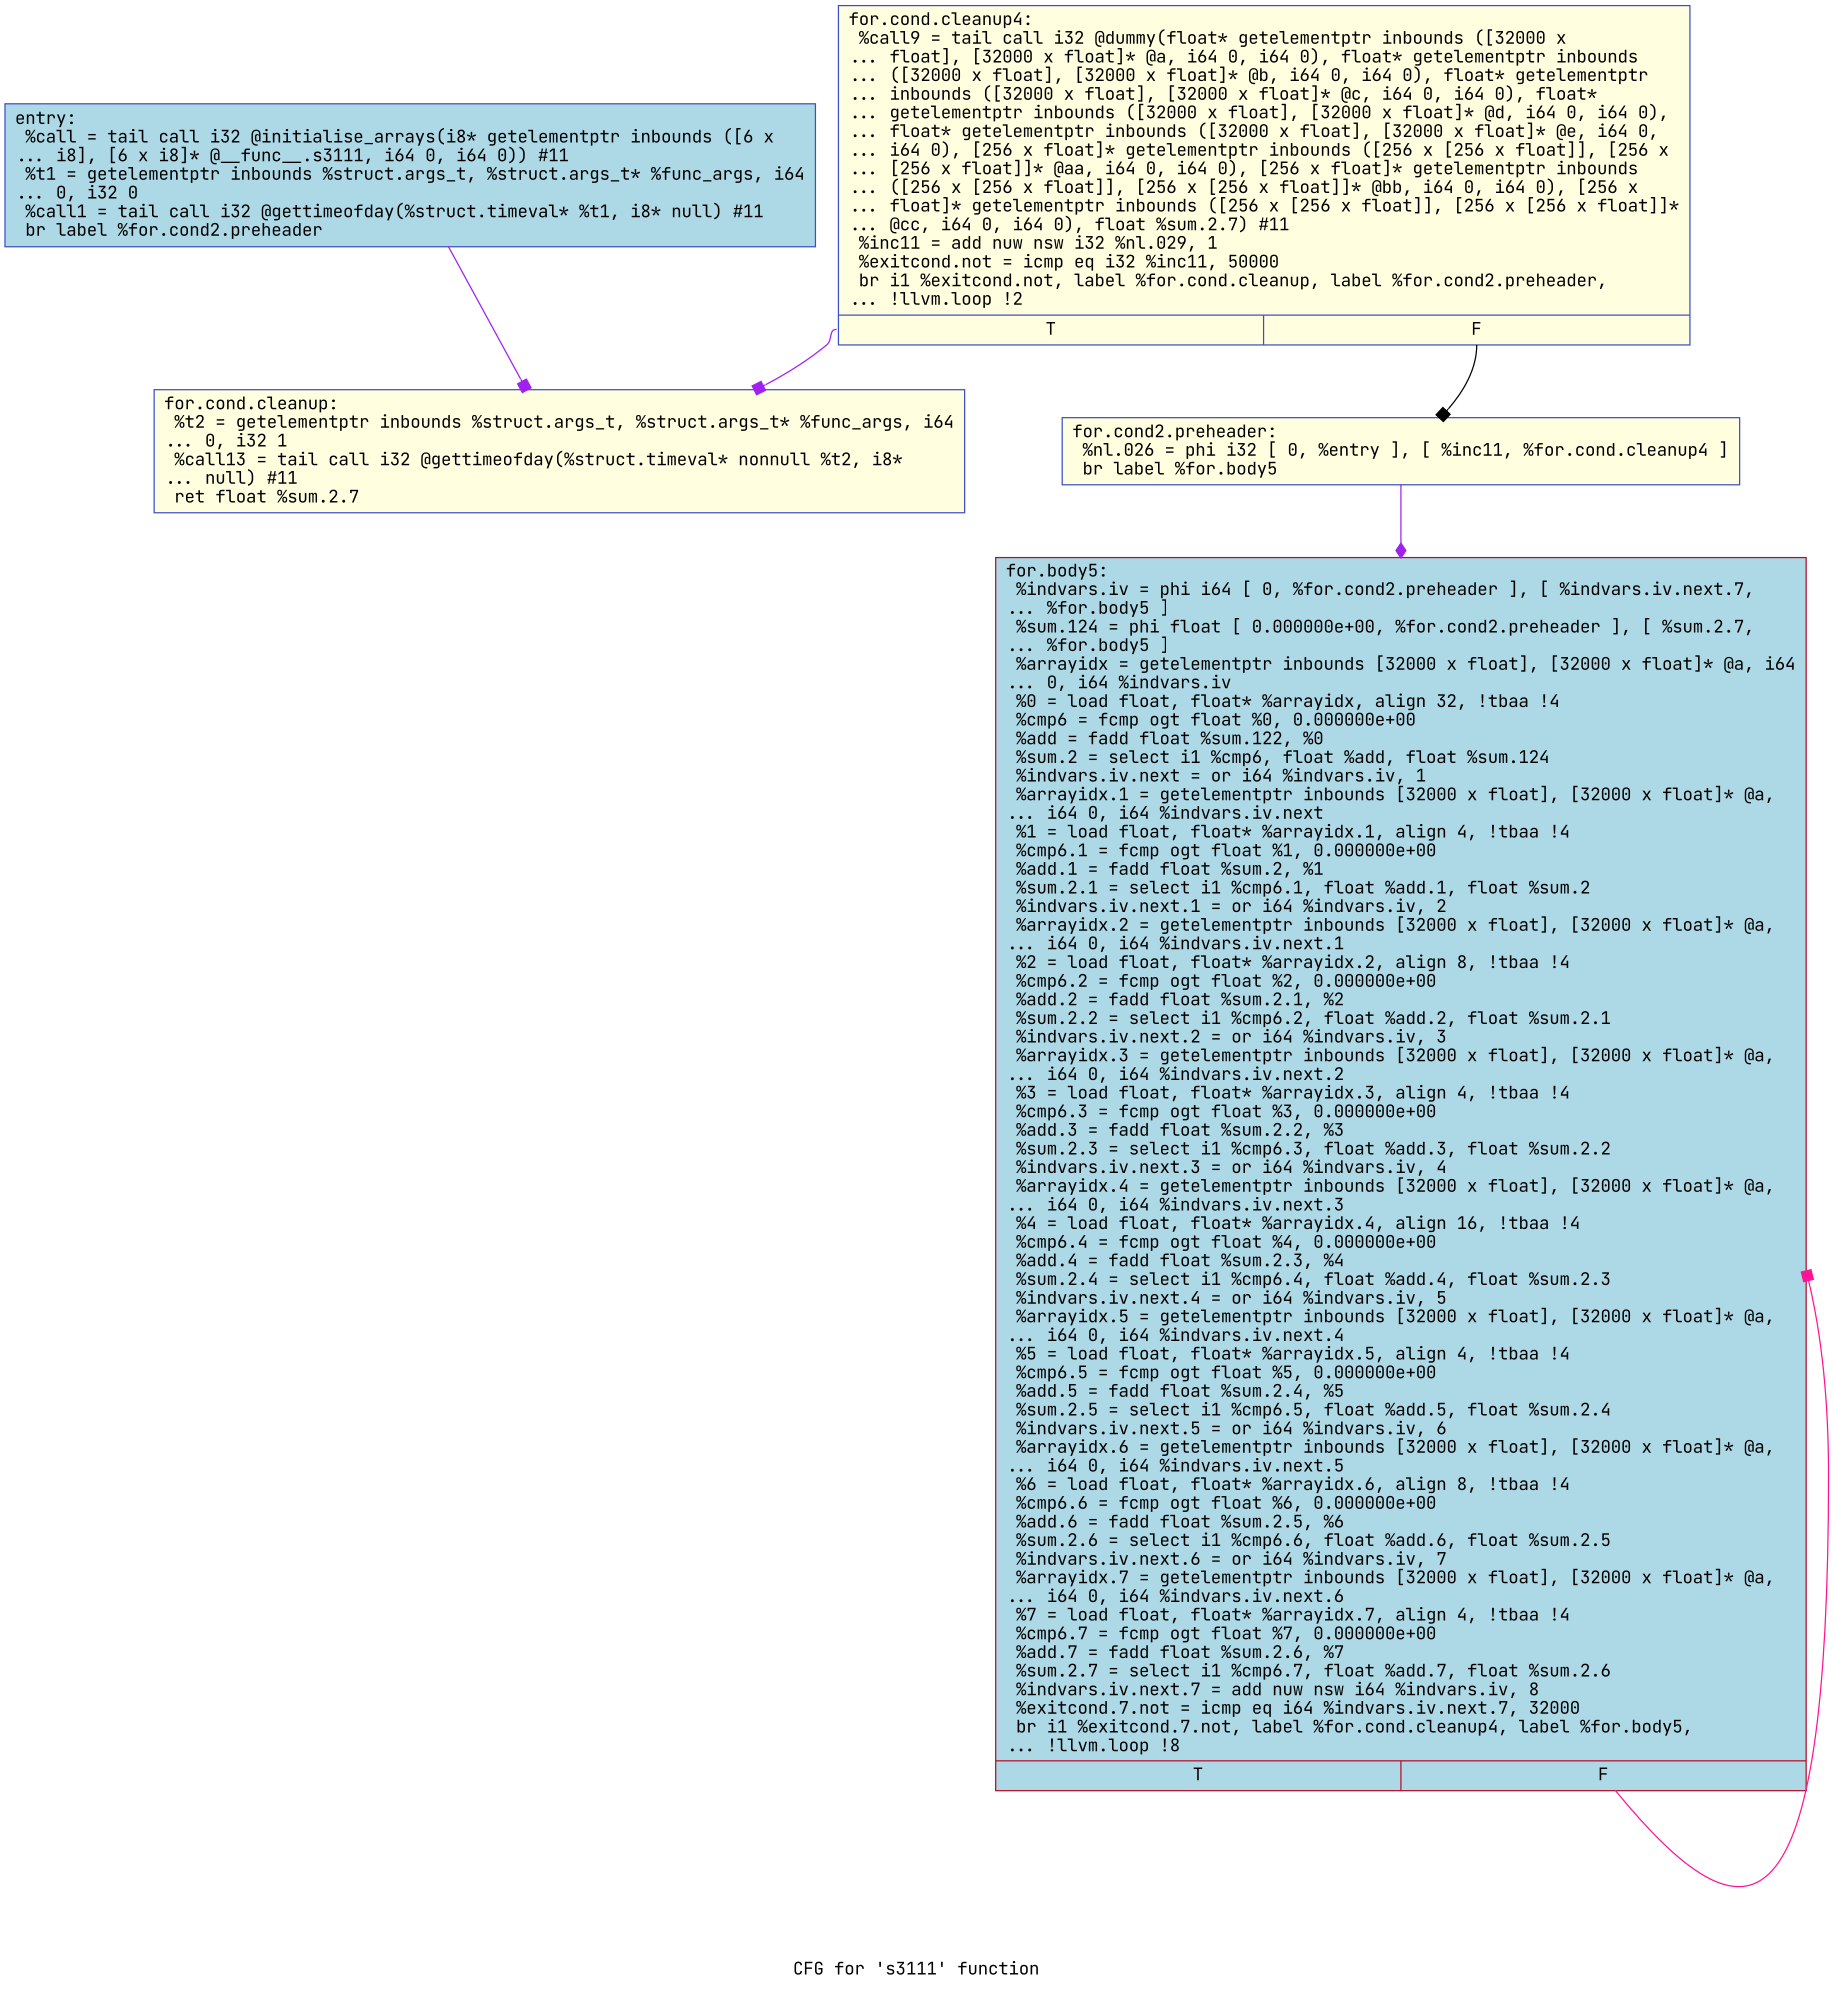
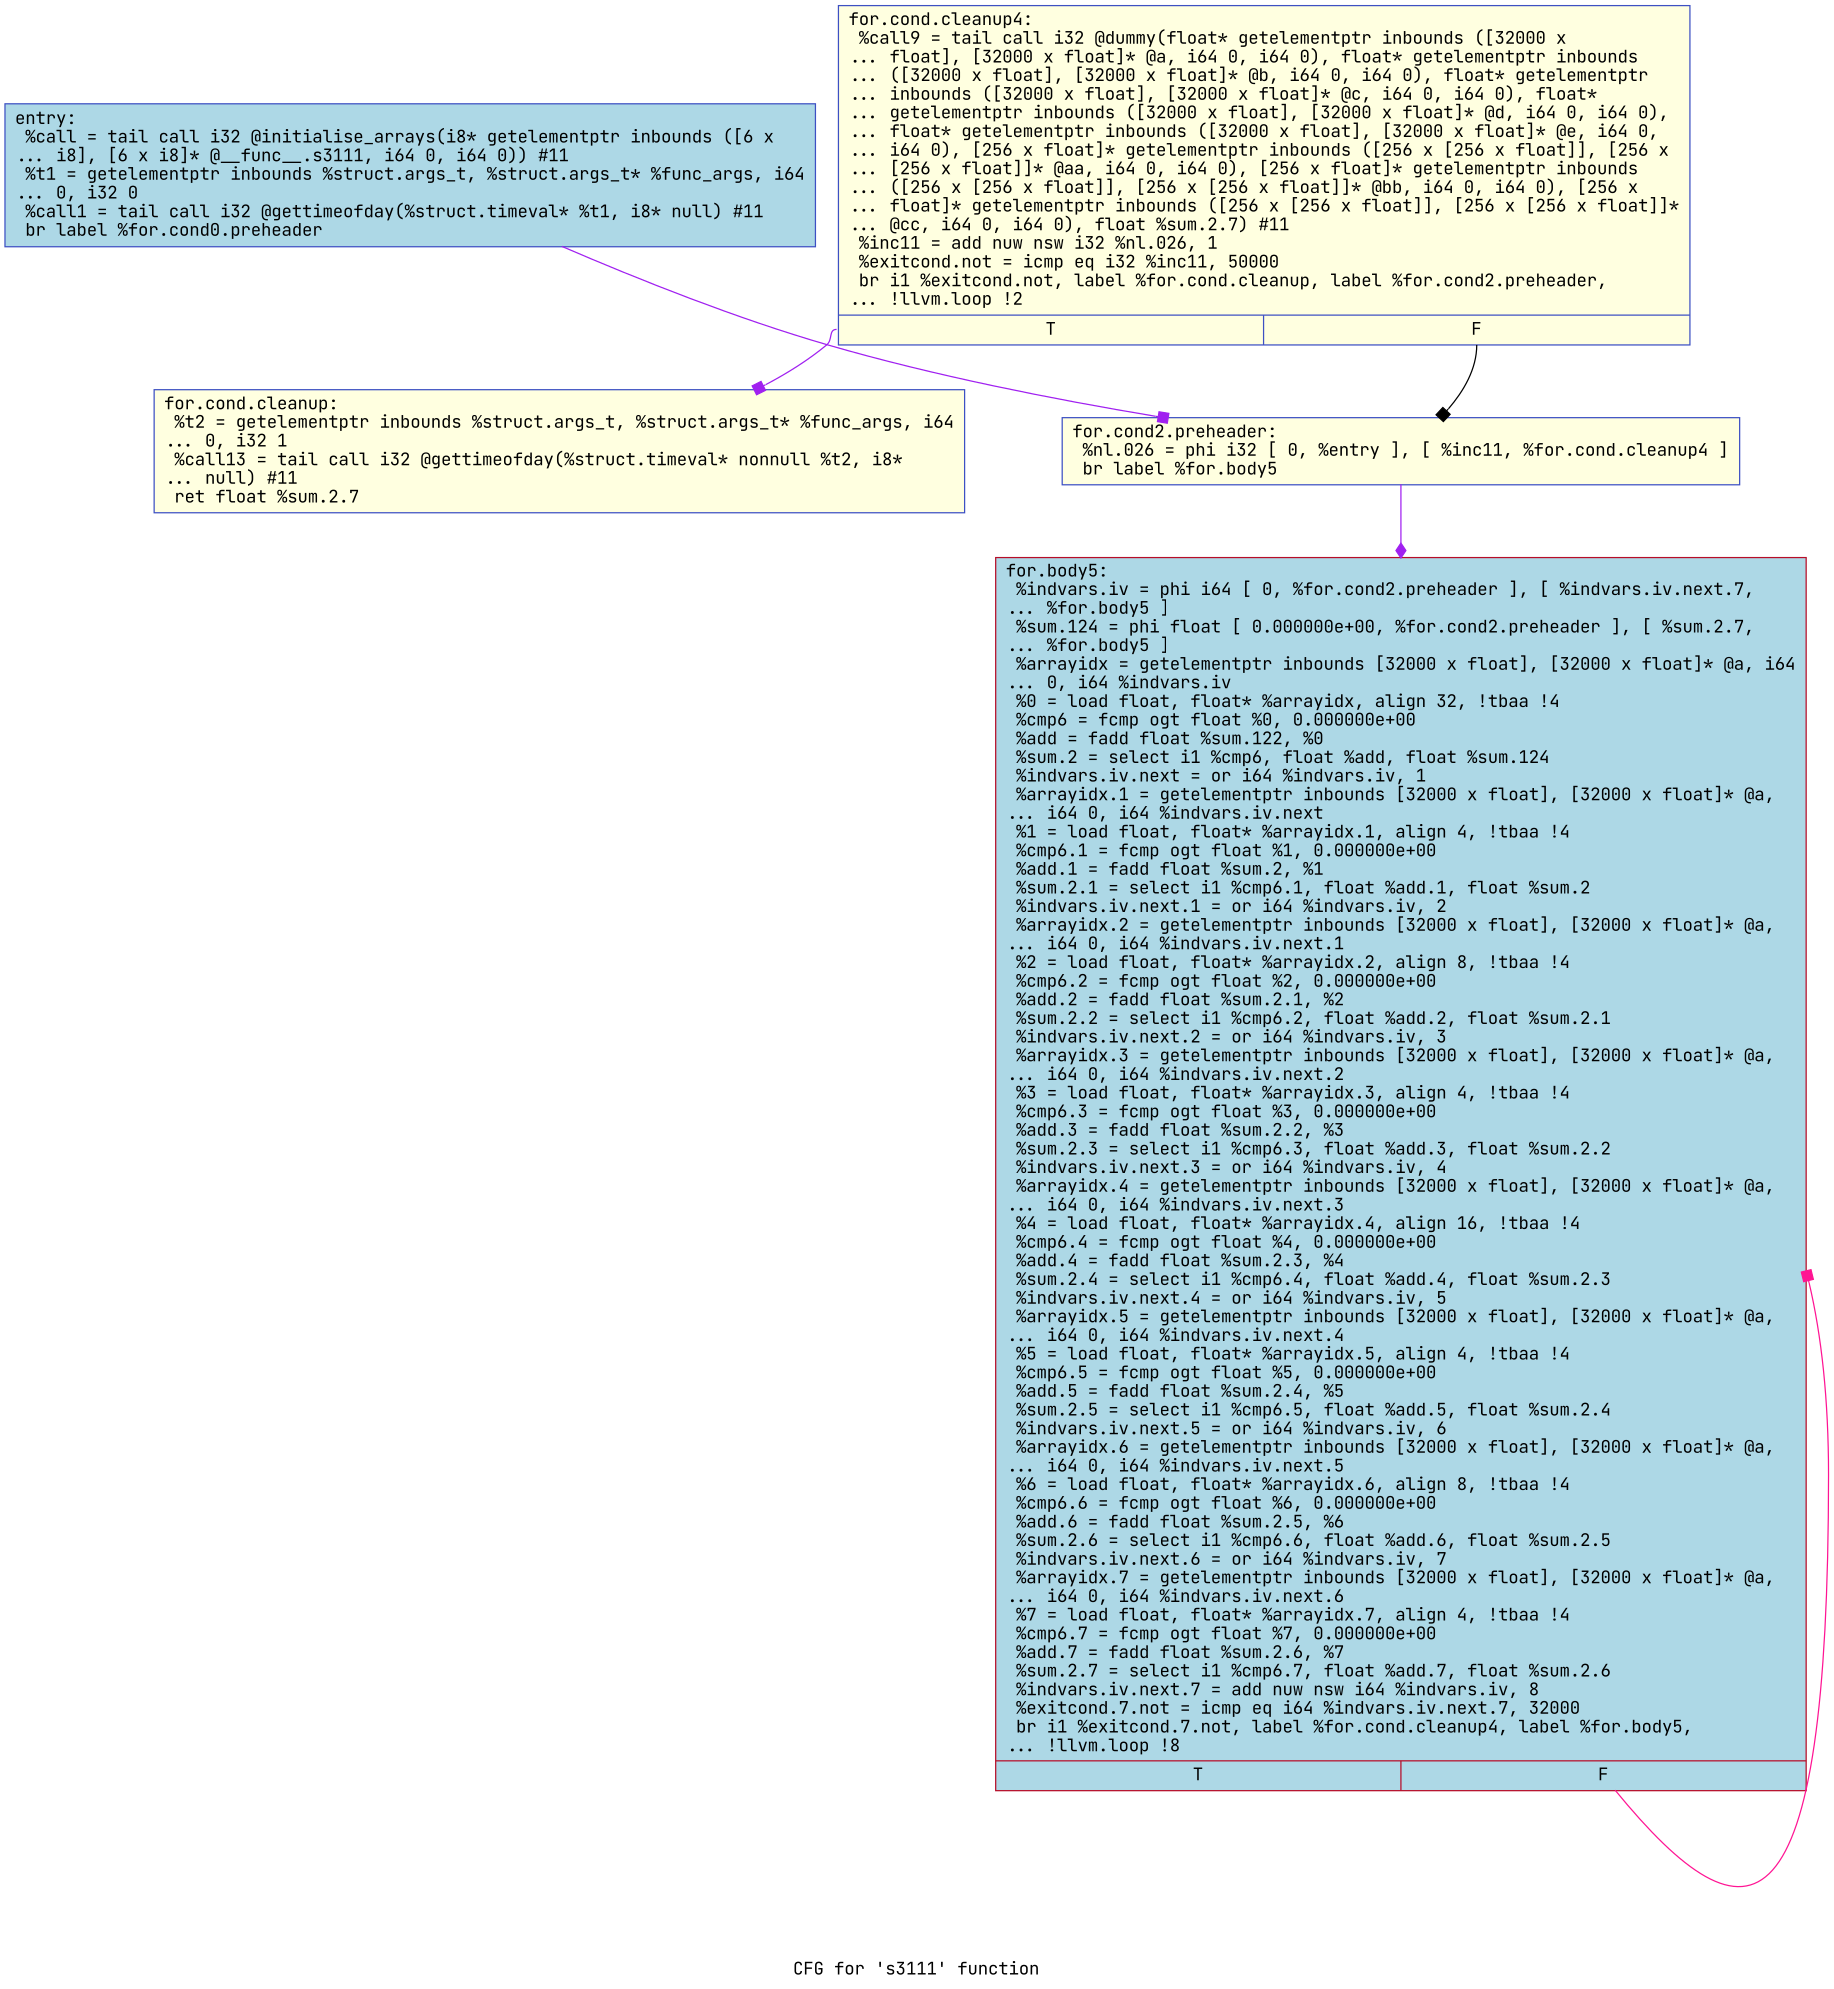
(169, 231) -> (169, 231)
(1034, 244) -> (1034, 244)
(484, 313) -> (853, 352)
